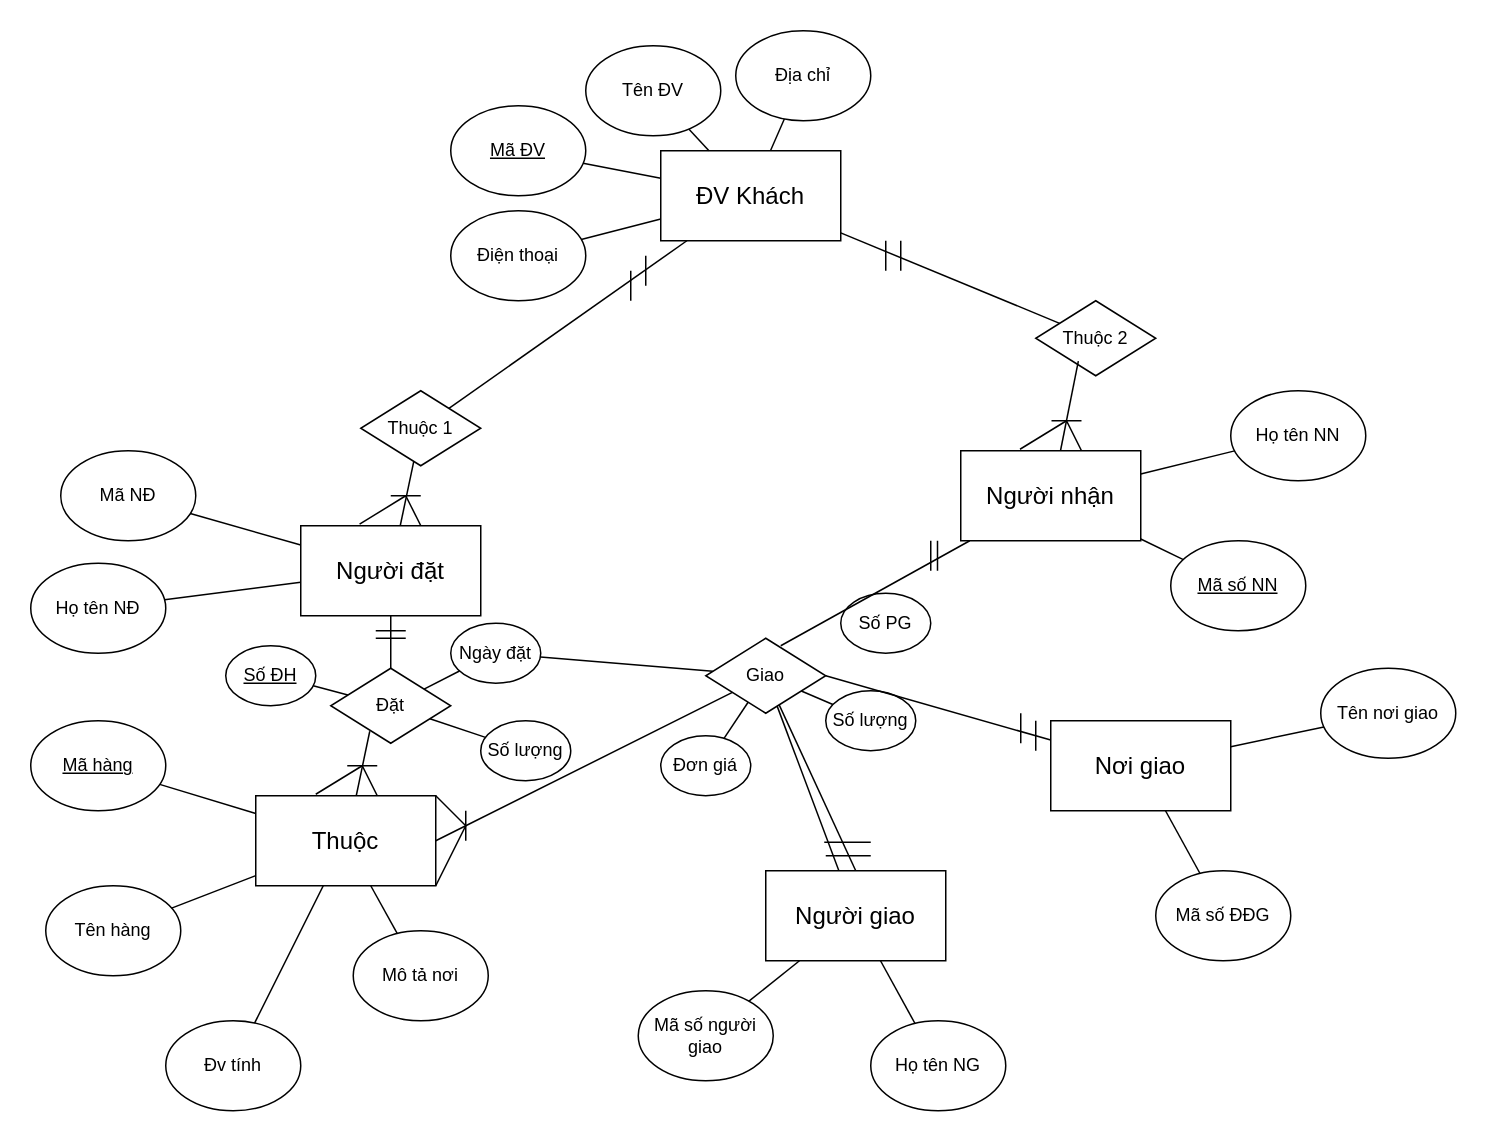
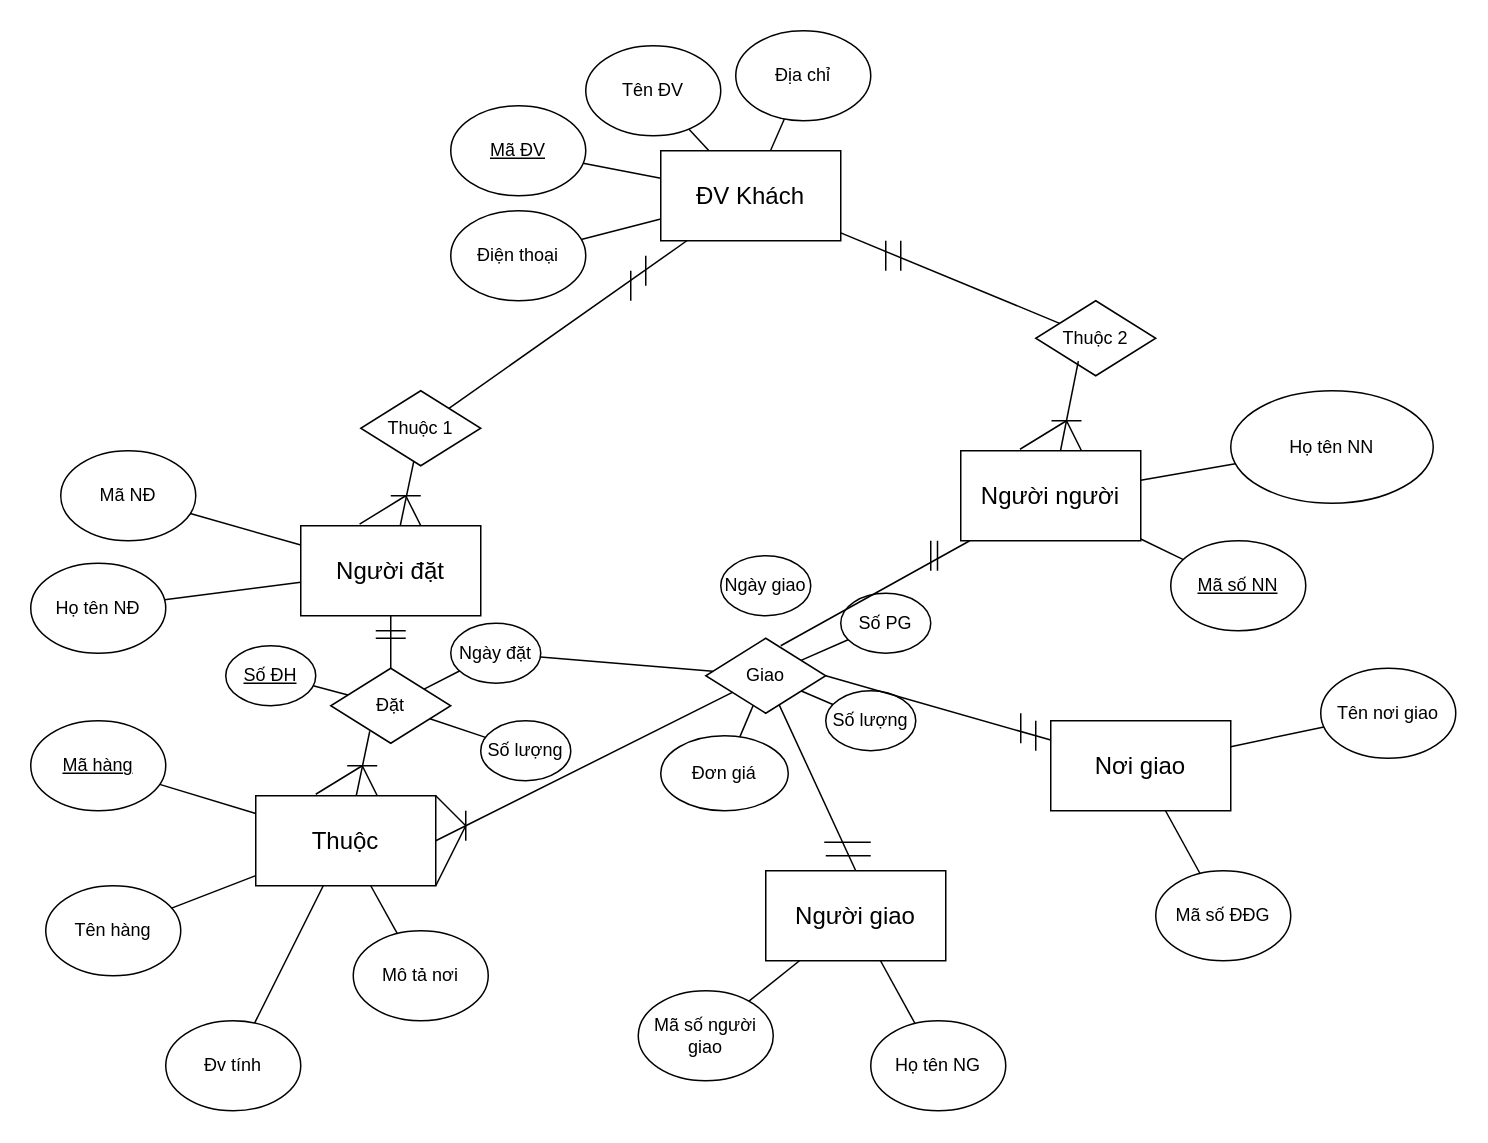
(1298, 436) -> (1332, 447)
(1051, 496) -> (1051, 496)
none -> (766, 586)
(706, 766) -> (725, 773)
(808, 788) -> (824, 650)
